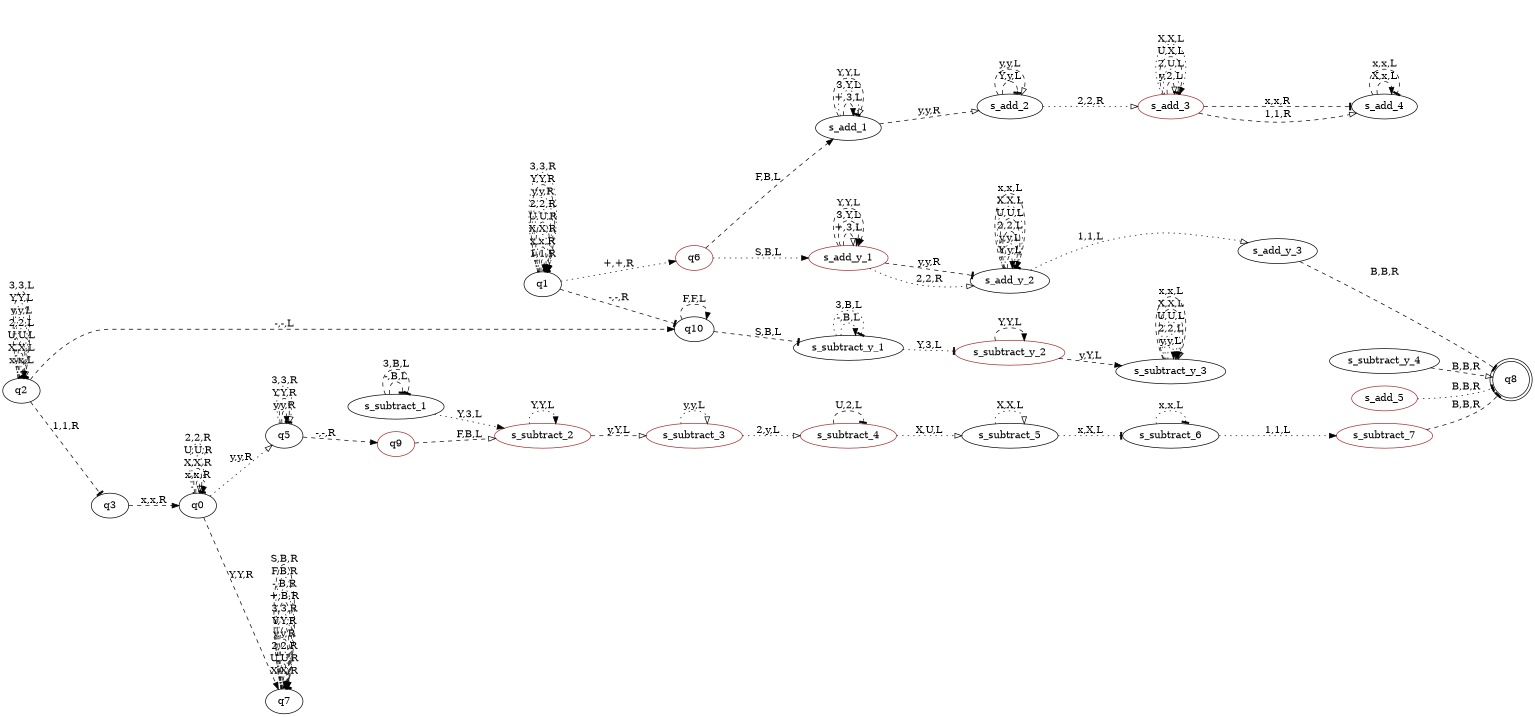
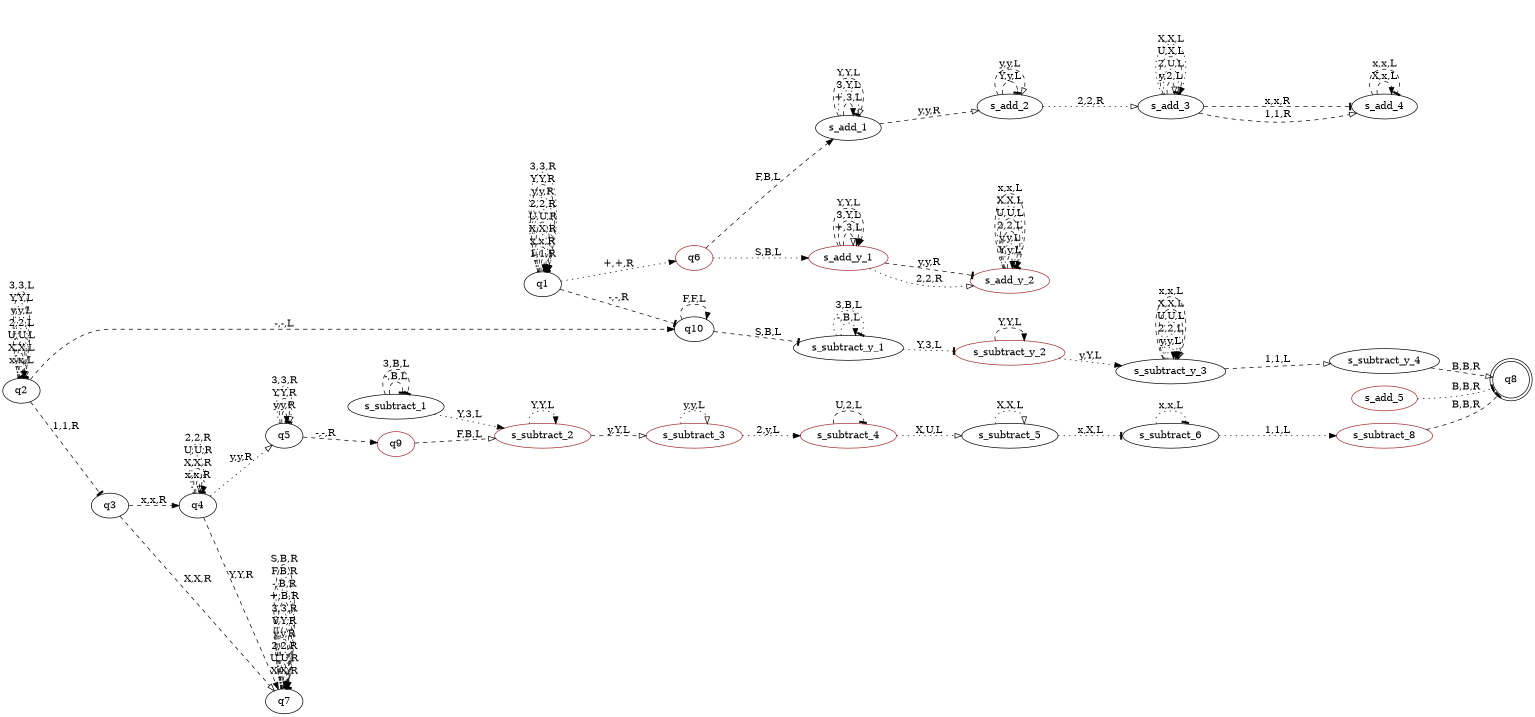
(1171, 107) -> (1171, 107)
(1278, 251) -> none
(1010, 281) -> (1010, 281)
(1087, 362) -> (1087, 362)
none -> (1274, 366)
(768, 436) -> (768, 436)
(1385, 436) -> (1385, 436)
(198, 506) -> (198, 506)
none -> (195, 601)
